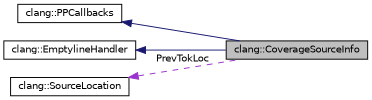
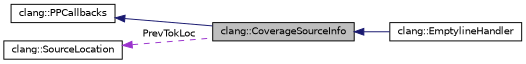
(186, 50) -> (377, 32)
